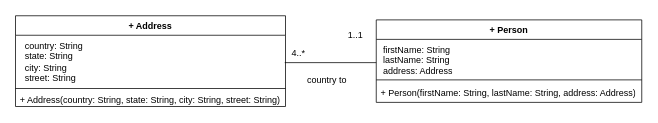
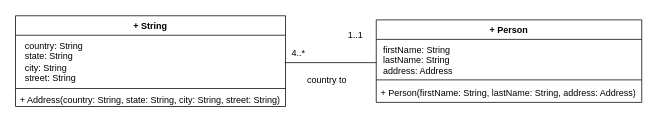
(150, 27) -> (150, 27)
